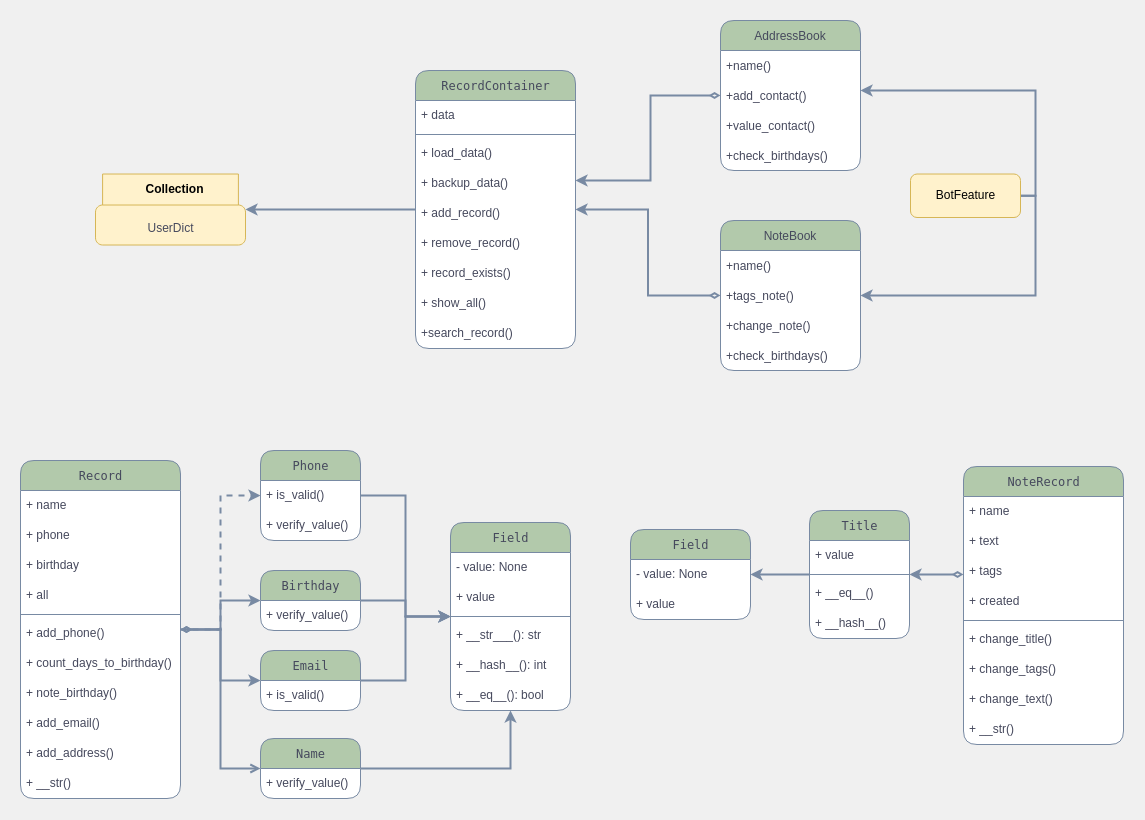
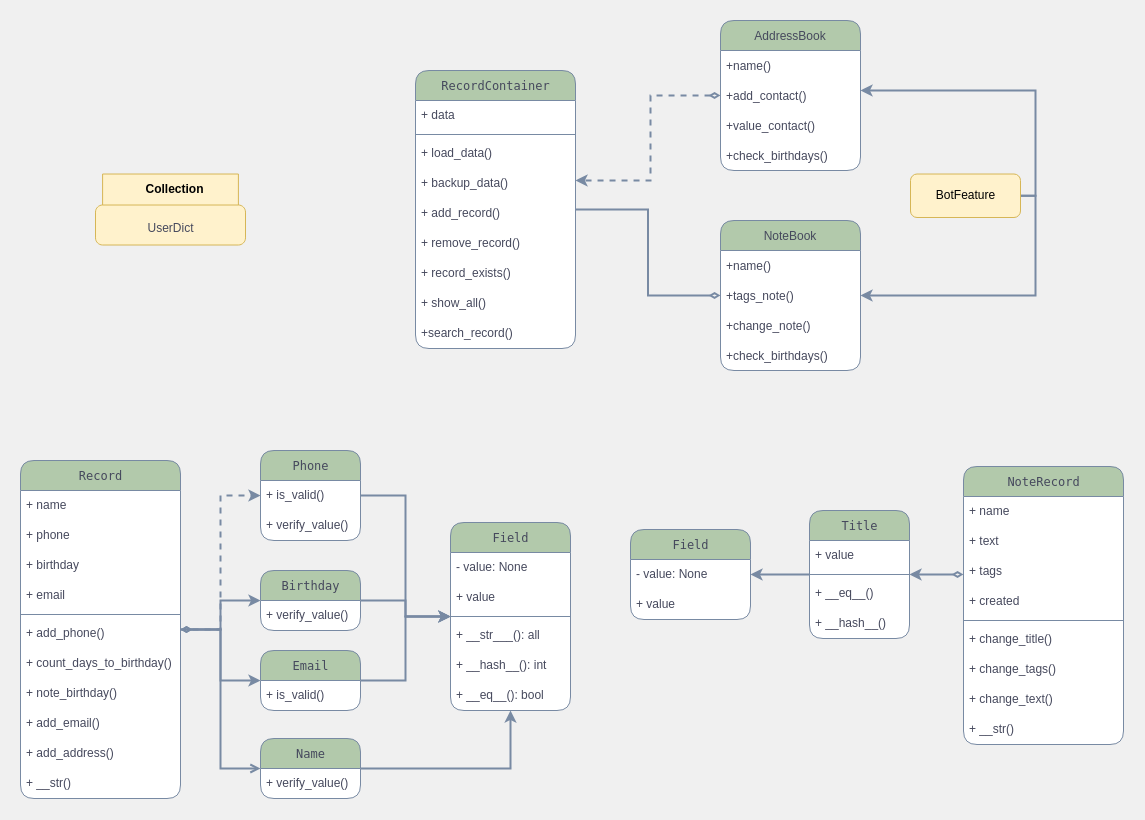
(651, 144) -> (651, 144)
(335, 210) -> none
(586, 210) -> (582, 210)
(39, 596) -> (45, 596)
(509, 636) -> (506, 636)
